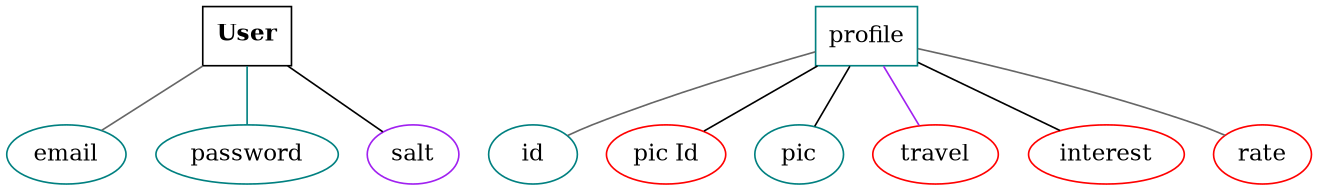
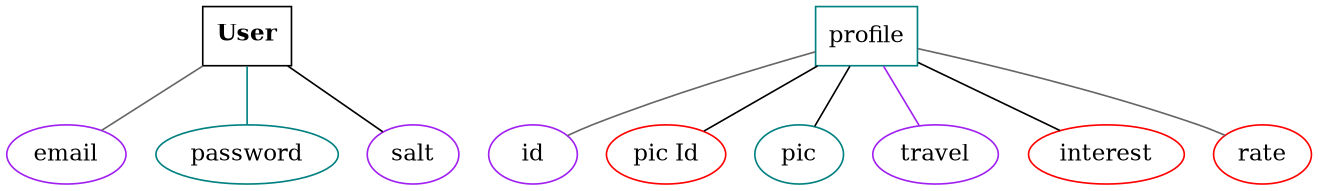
(66, 154) -> (66, 154)
(533, 154) -> (533, 154)
(936, 154) -> (936, 154)
